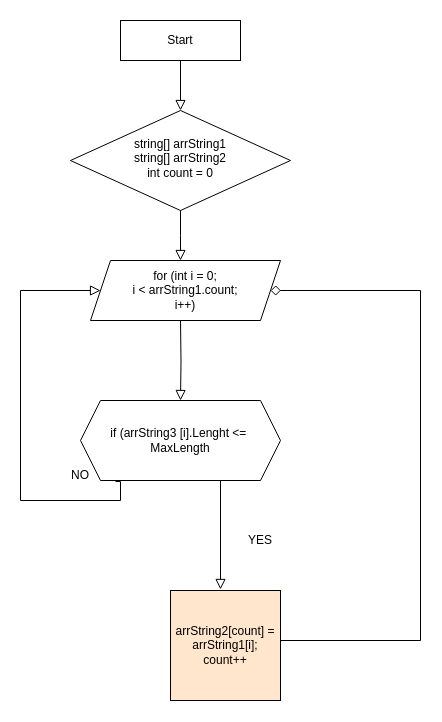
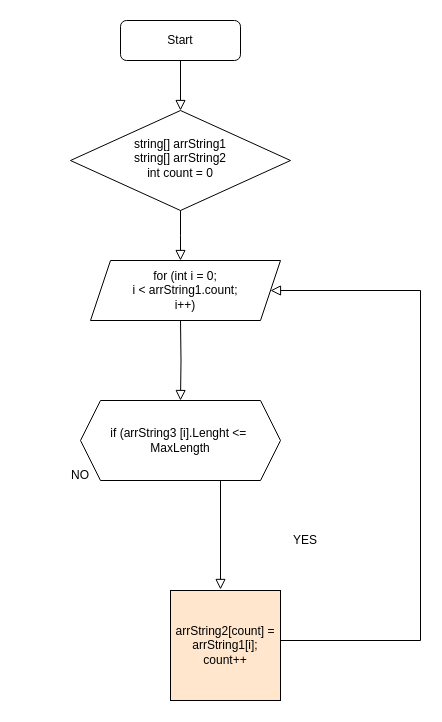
(181, 41) -> (181, 41)
(281, 291) -> (282, 291)
(21, 424) -> none
(261, 541) -> (306, 541)
